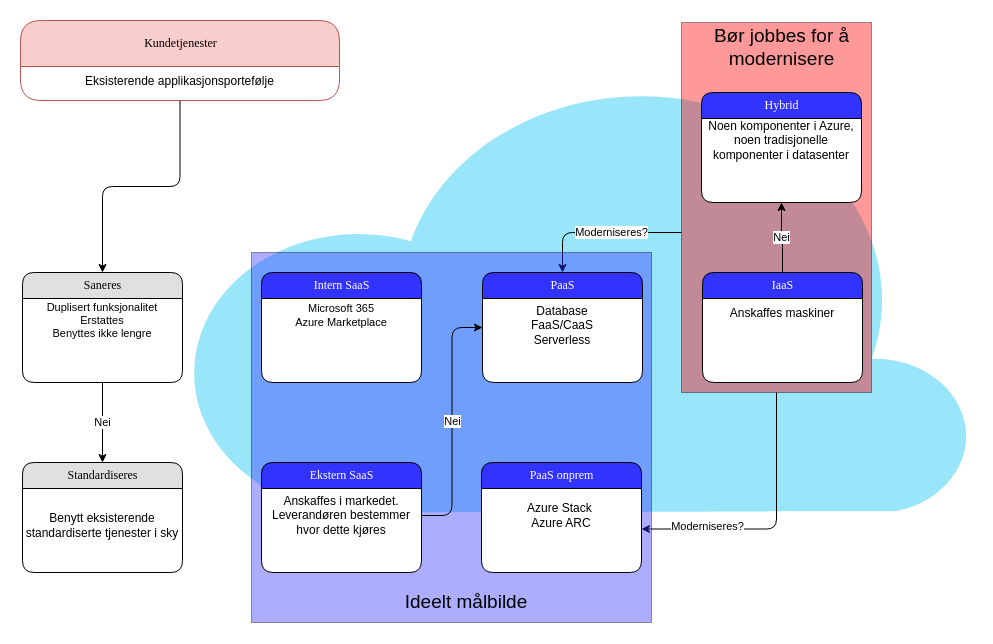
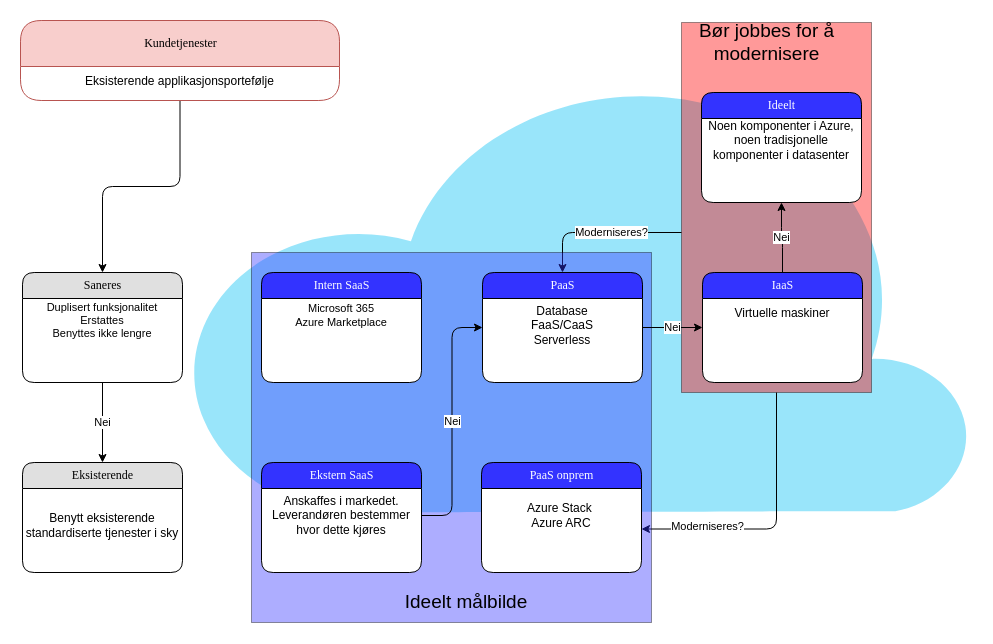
(782, 48) -> (767, 43)
(782, 106) -> (782, 106)
(783, 314) -> (783, 314)
none -> (669, 328)
(103, 476) -> (103, 476)
